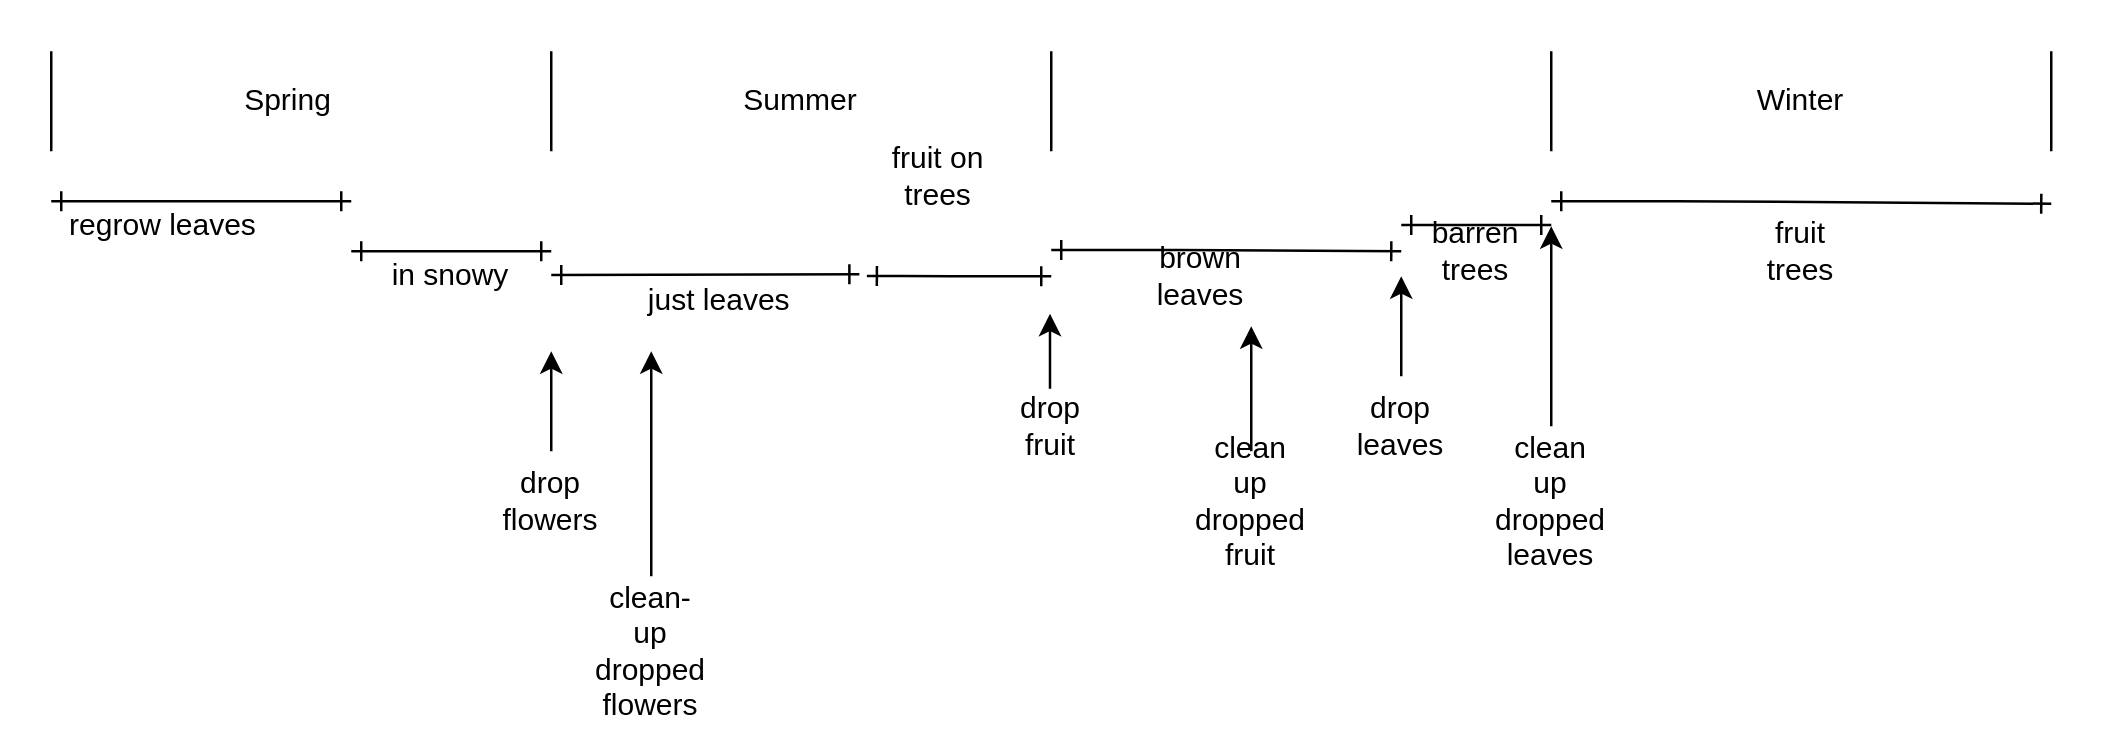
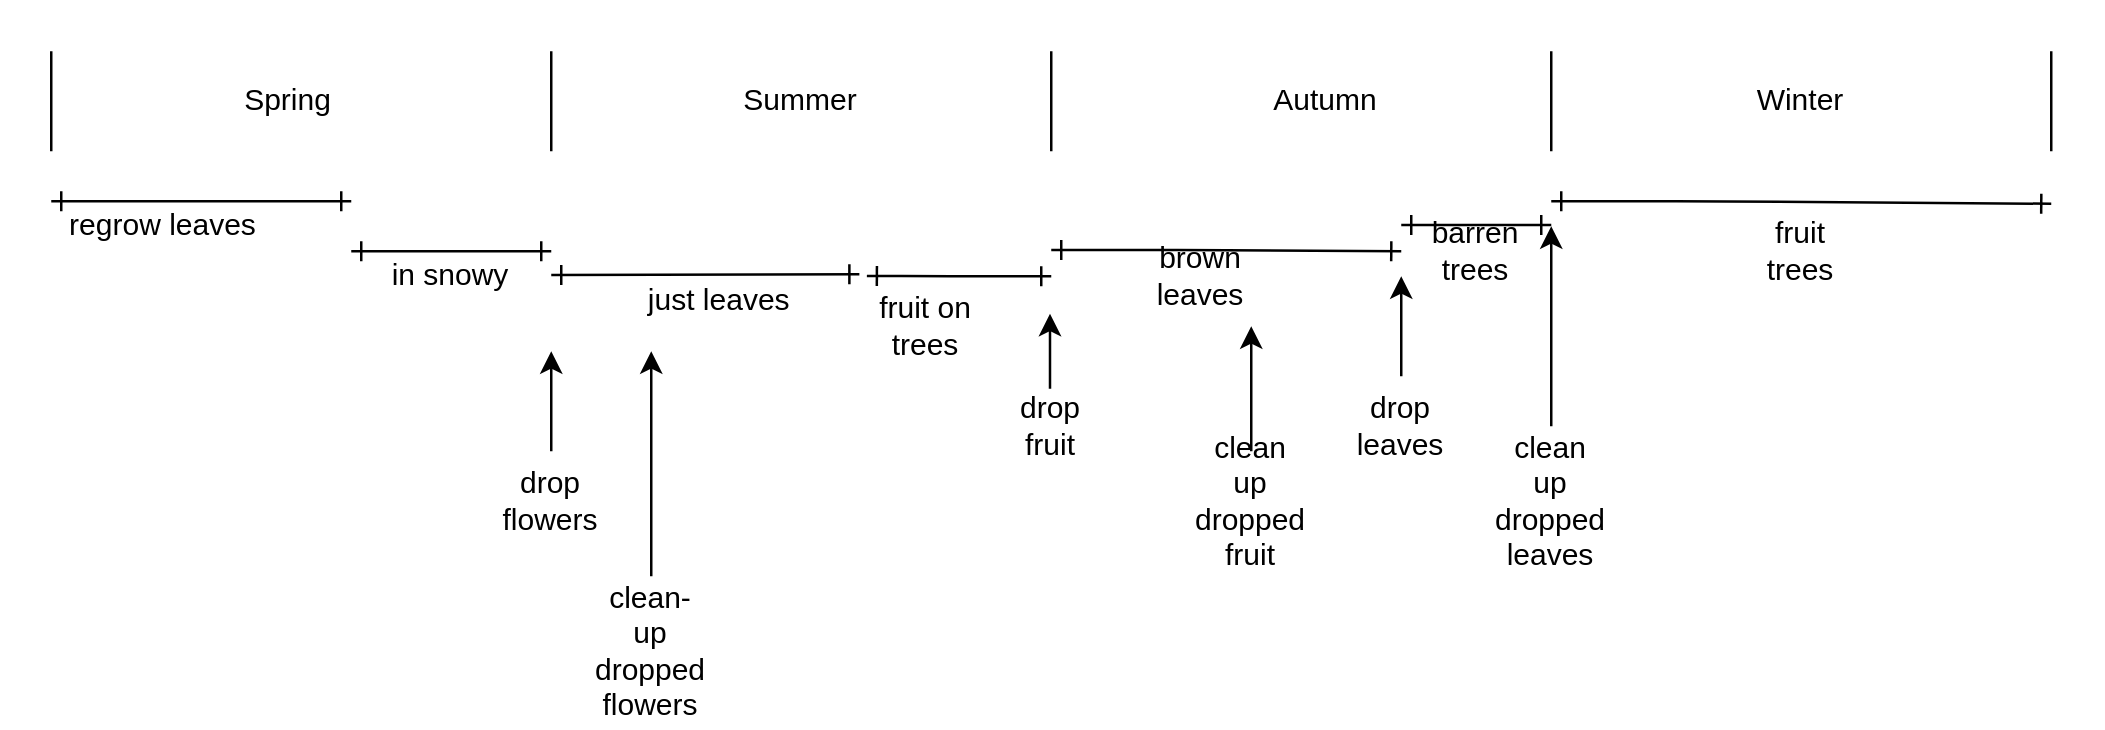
none -> (1326, 101)
(939, 176) -> (926, 326)
